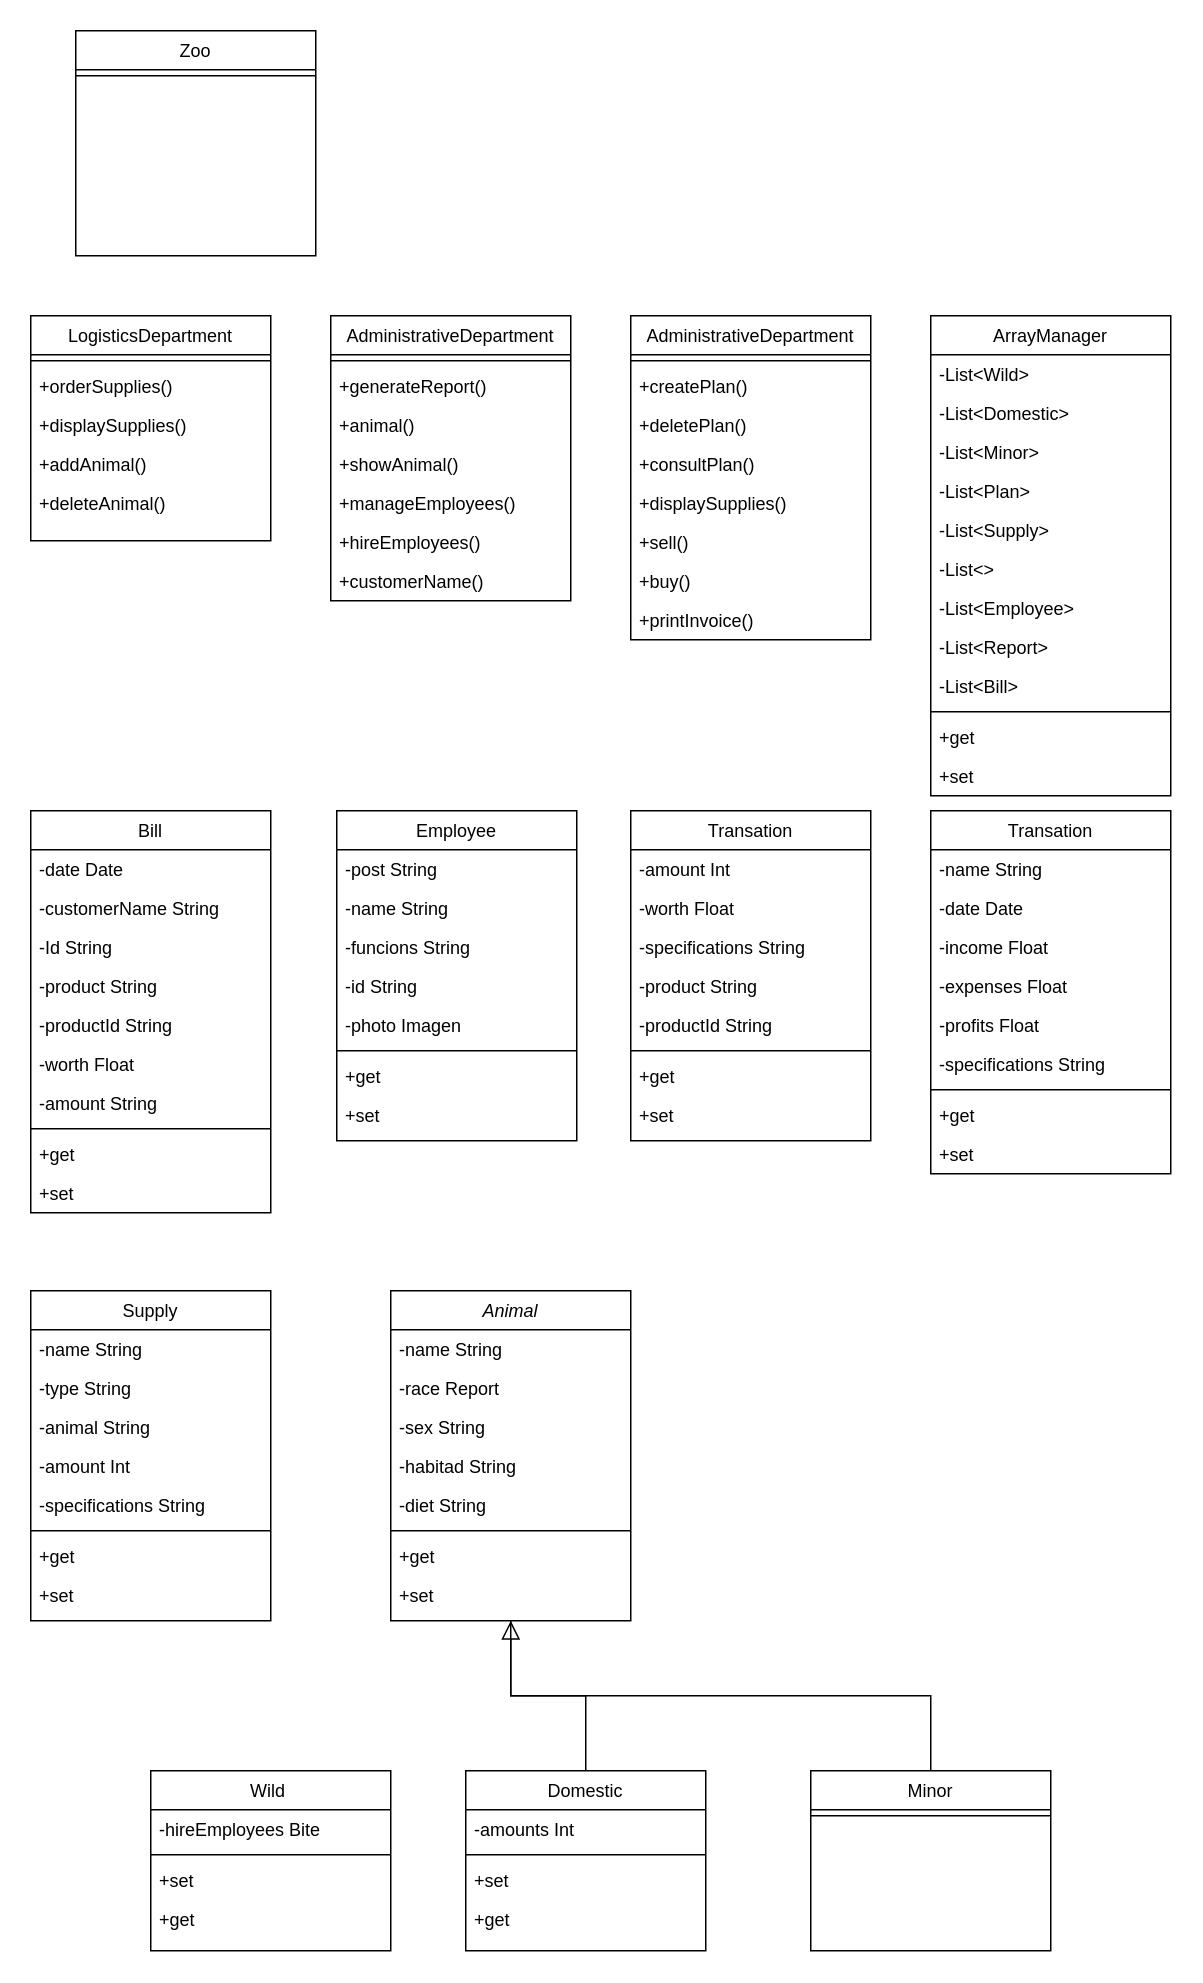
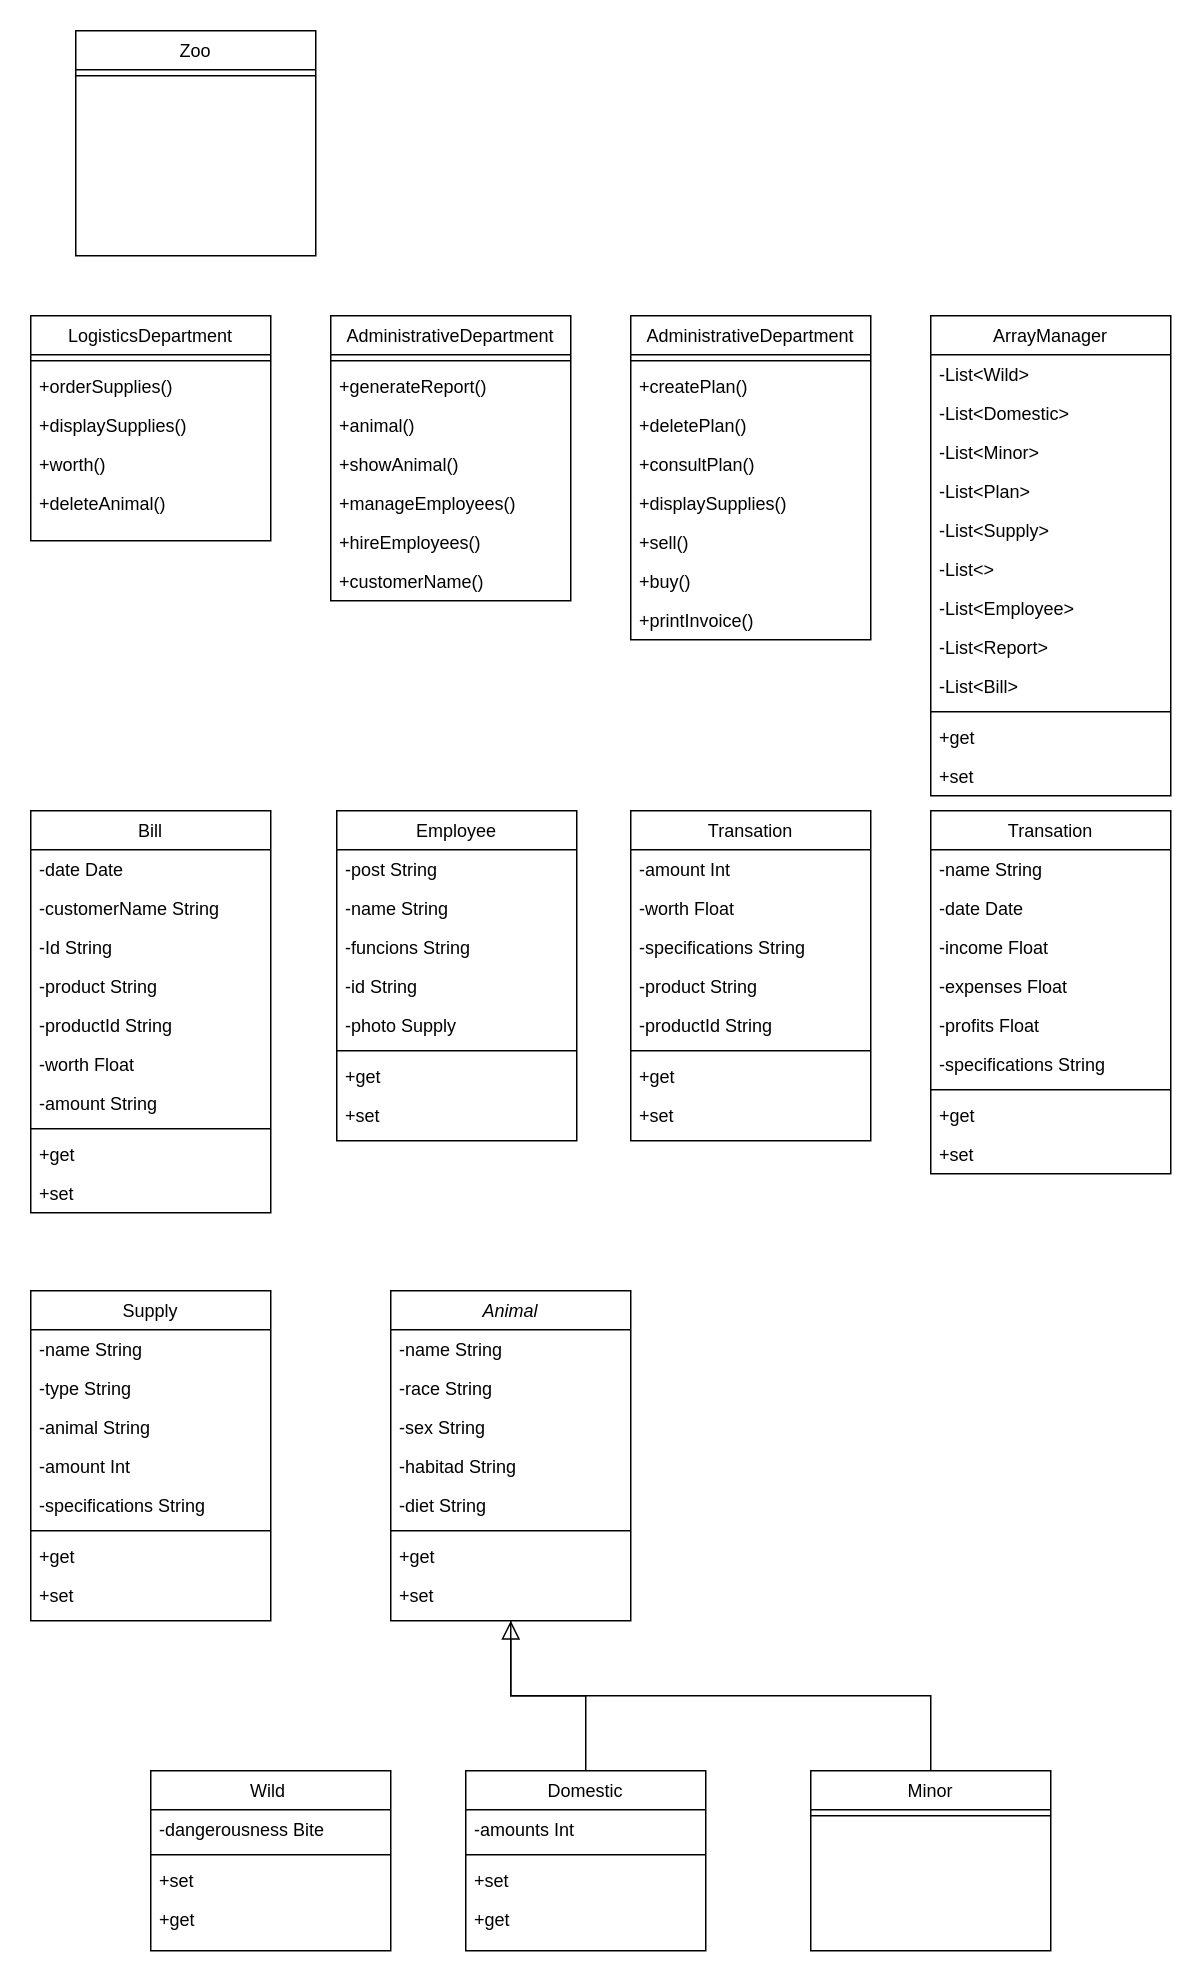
(95, 465) -> (79, 465)
(408, 1026) -> (406, 1026)
(457, 1389) -> (455, 1389)
(245, 1830) -> (250, 1830)
